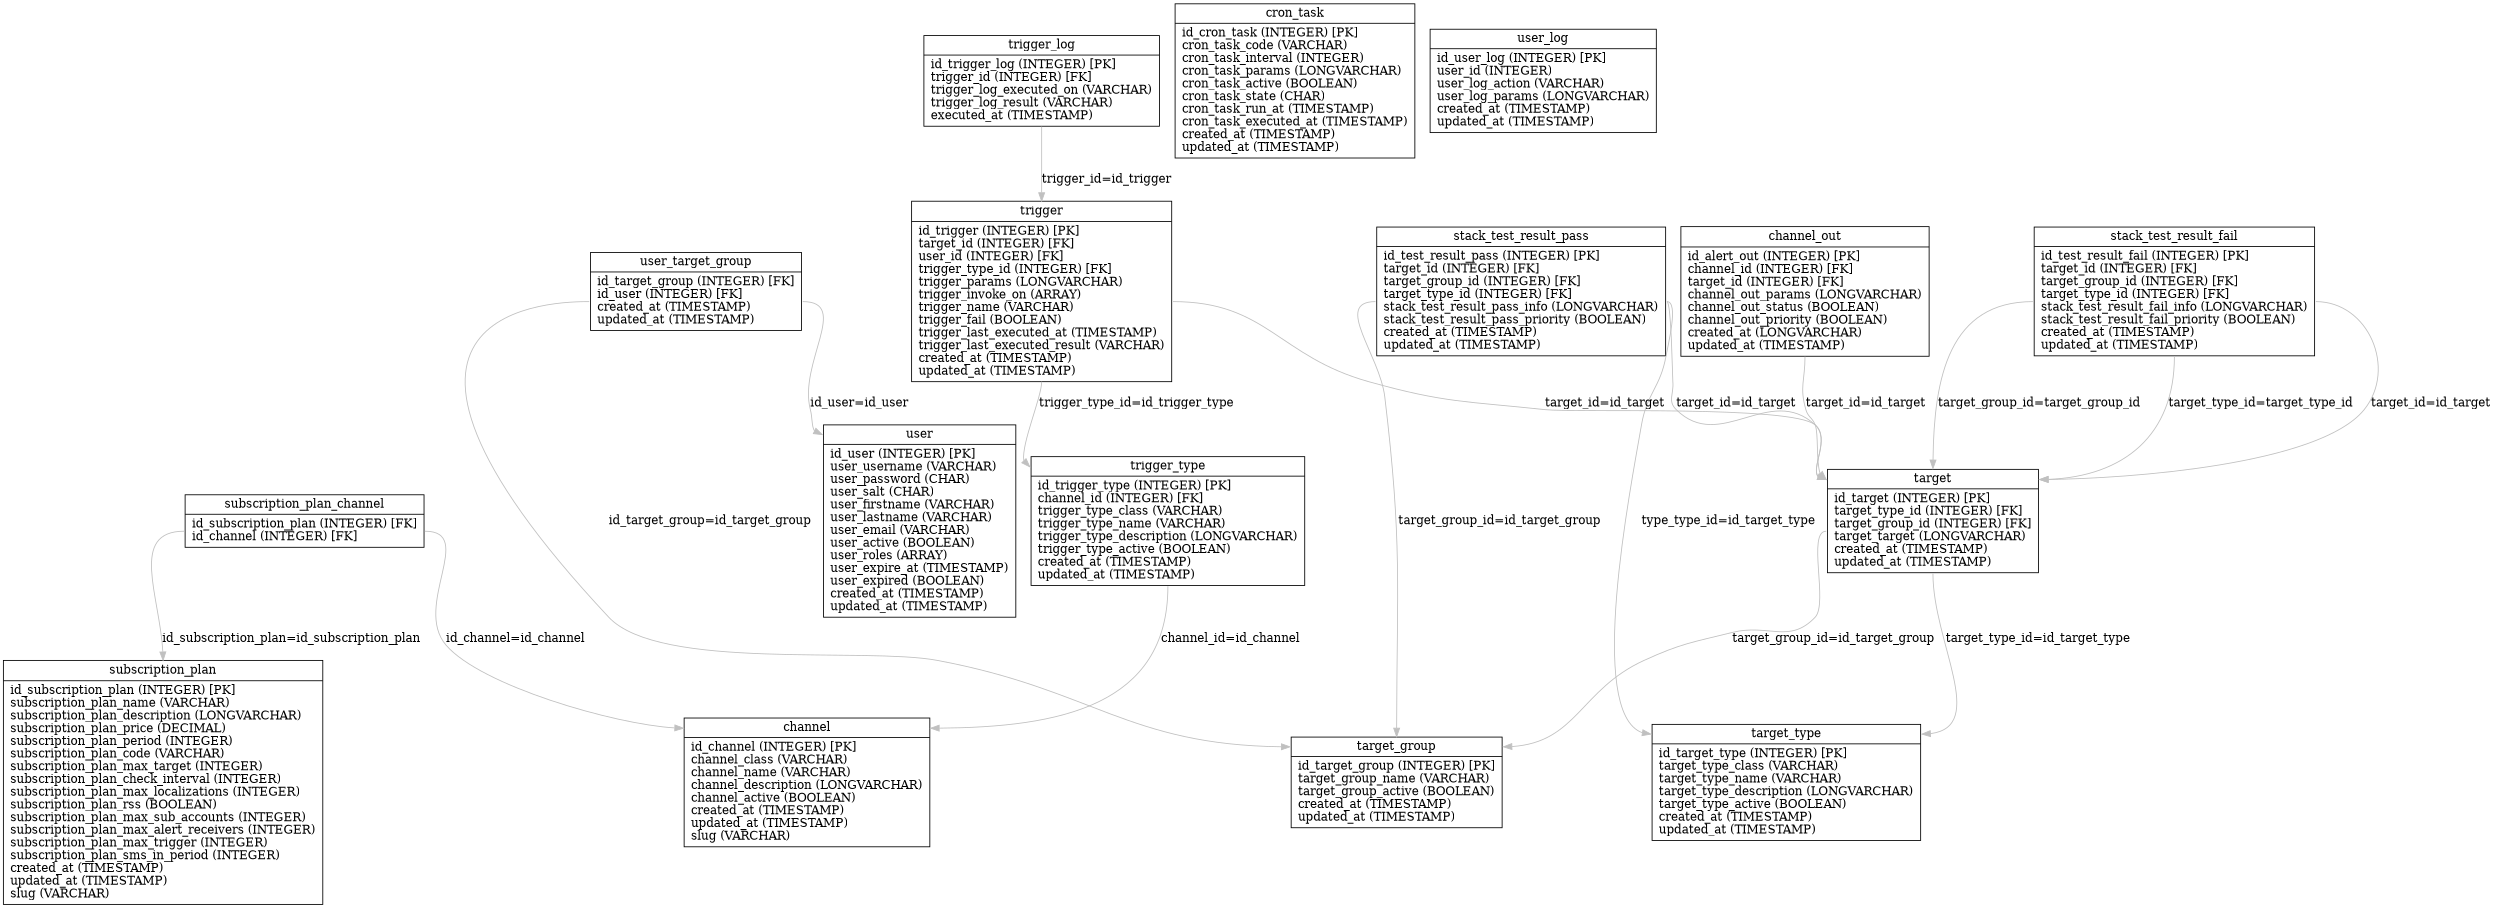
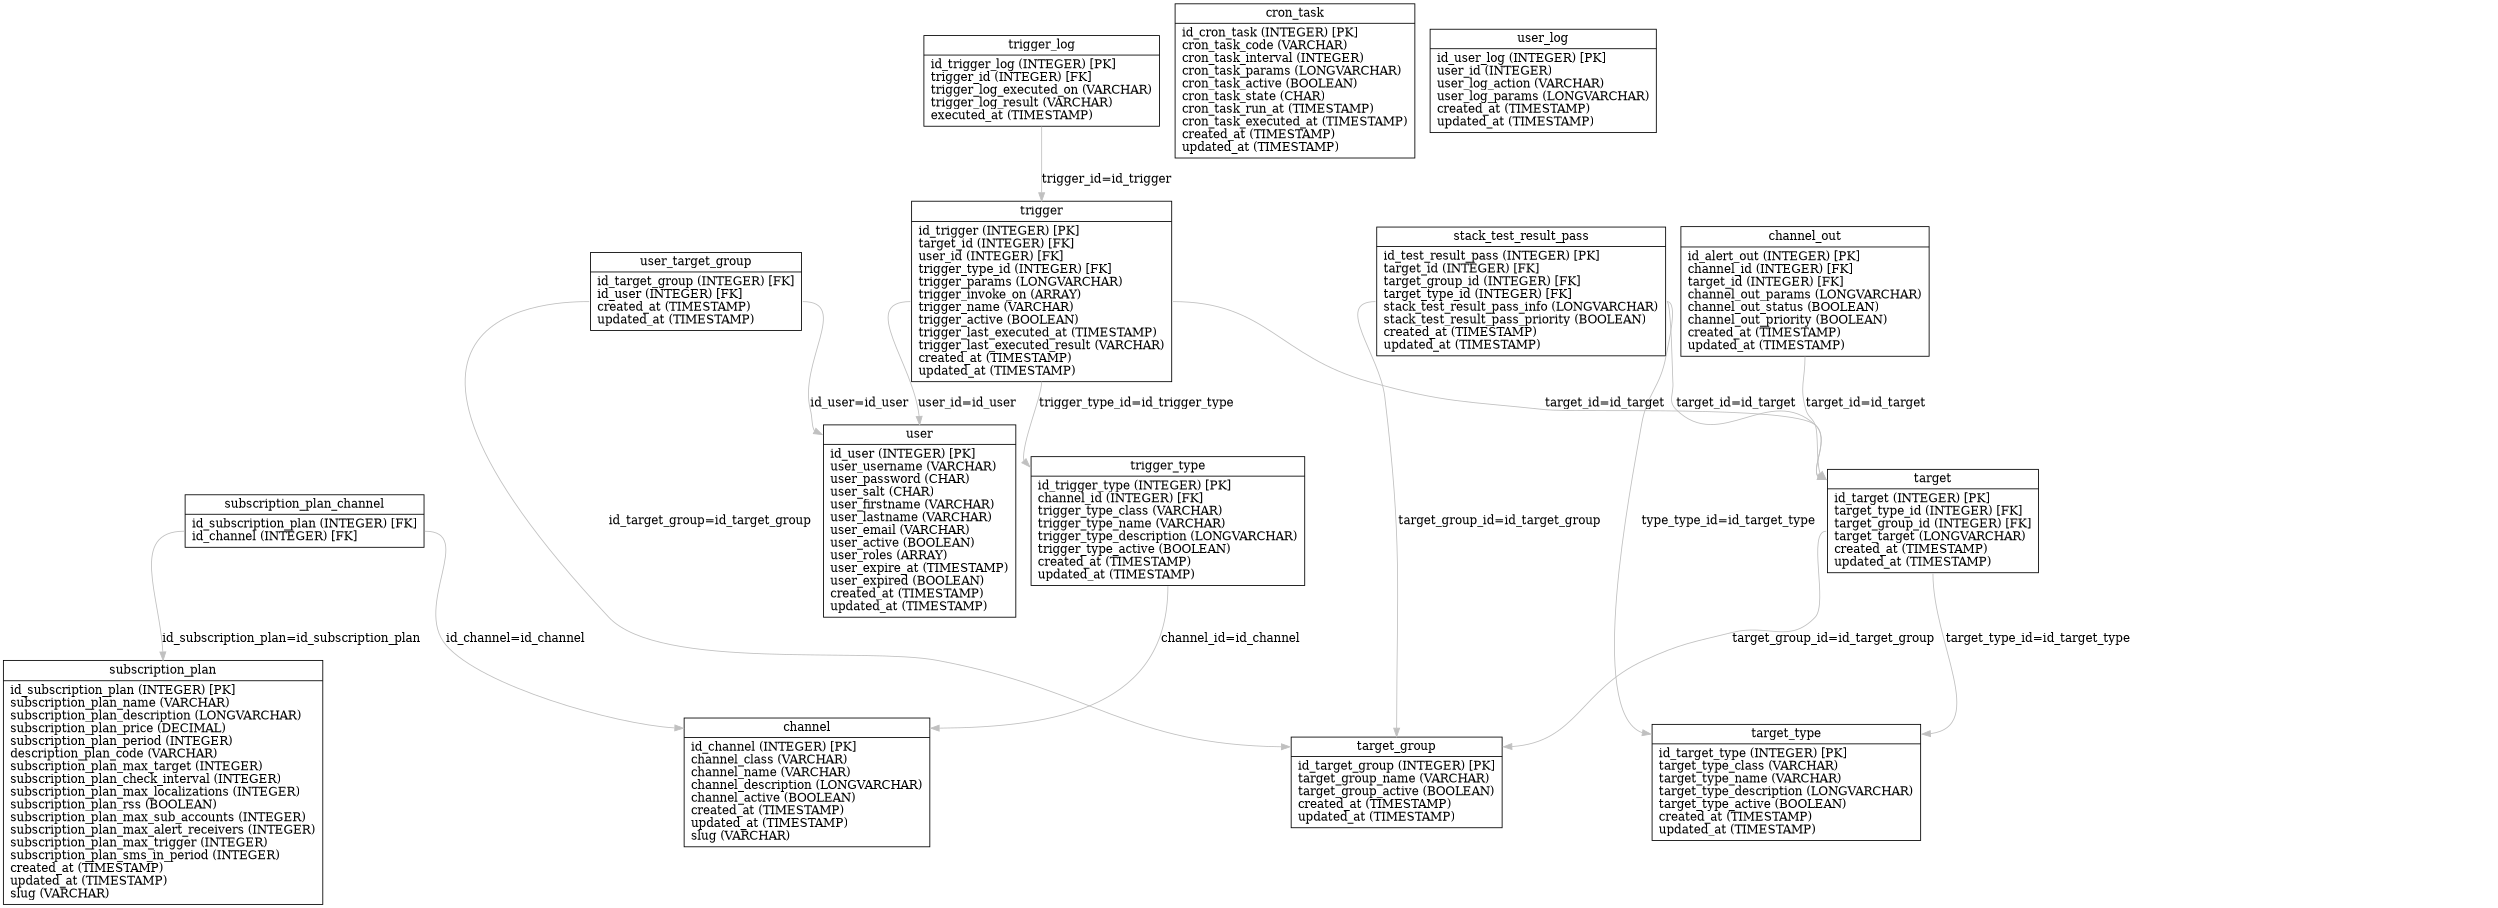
(2174, 291) -> none
(990, 320) -> (999, 320)
(1775, 333) -> (1764, 333)
none -> (898, 353)
(117, 754) -> (114, 754)
